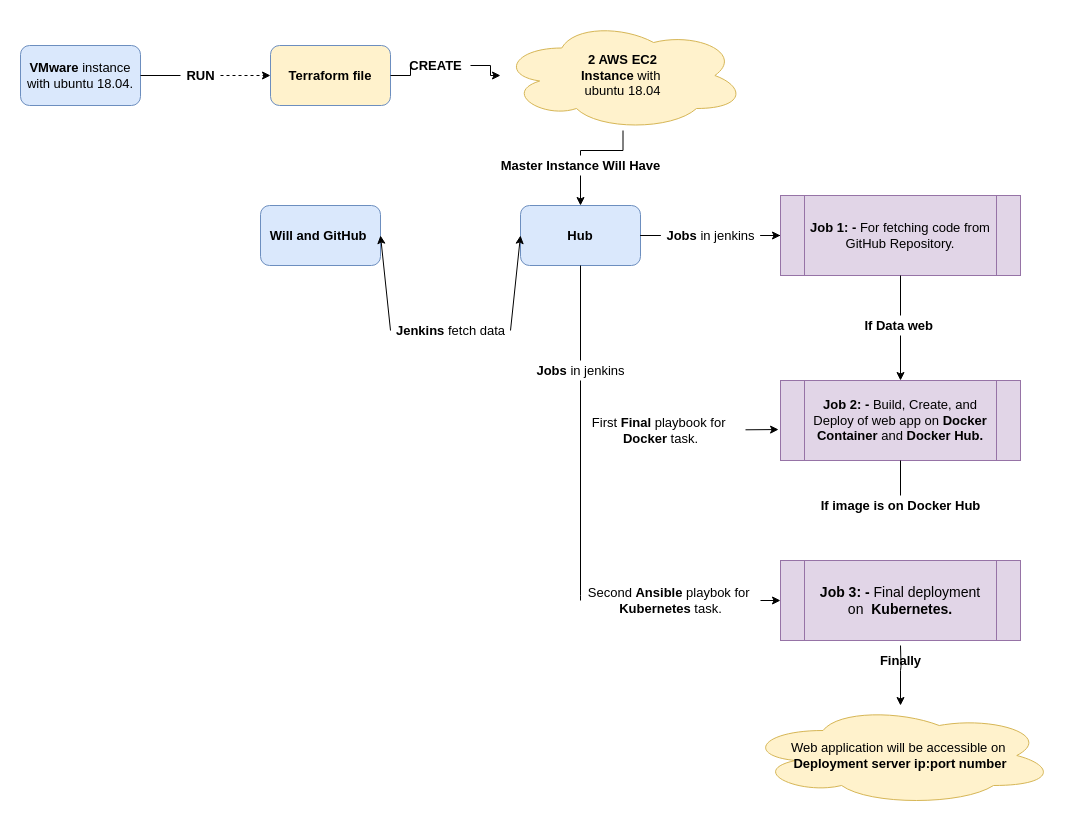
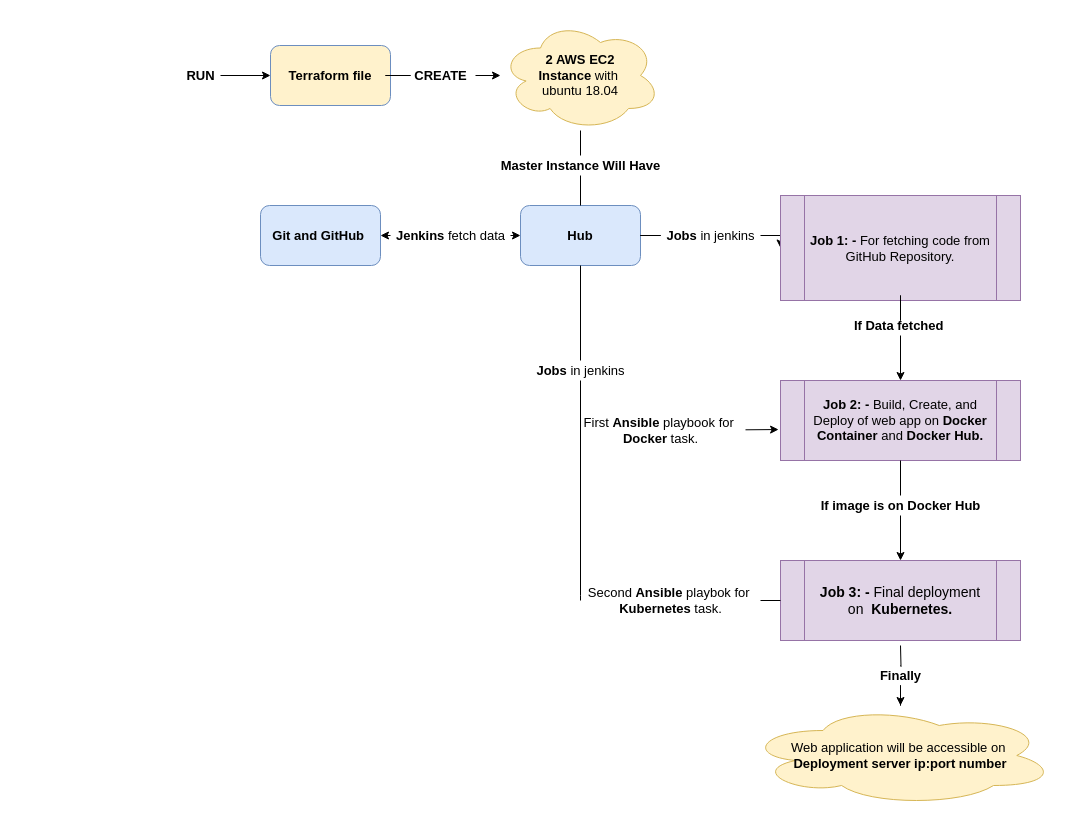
(436, 66) -> (441, 76)
(81, 76) -> none
(161, 76) -> none
(243, 76) -> (243, 76)
(623, 76) -> (581, 76)
(581, 197) -> (581, 200)
(321, 236) -> (321, 236)
(901, 236) -> (901, 248)
(901, 326) -> (901, 326)
(451, 331) -> (451, 236)
(661, 431) -> (661, 431)
none -> (901, 535)
(772, 601) -> (775, 601)
(901, 661) -> (901, 676)
